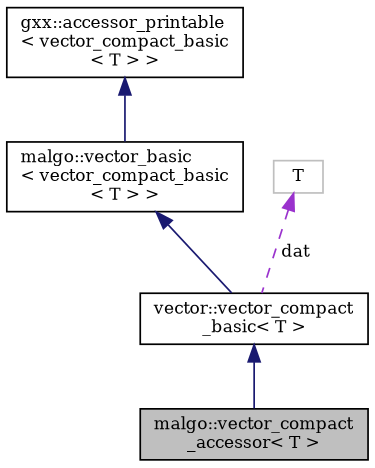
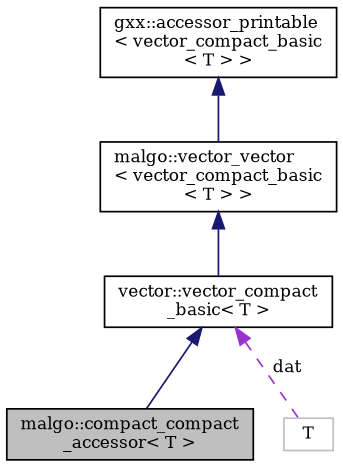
(125, 177) -> (218, 177)
(275, 251) -> (272, 380)
(254, 434) -> (130, 434)
